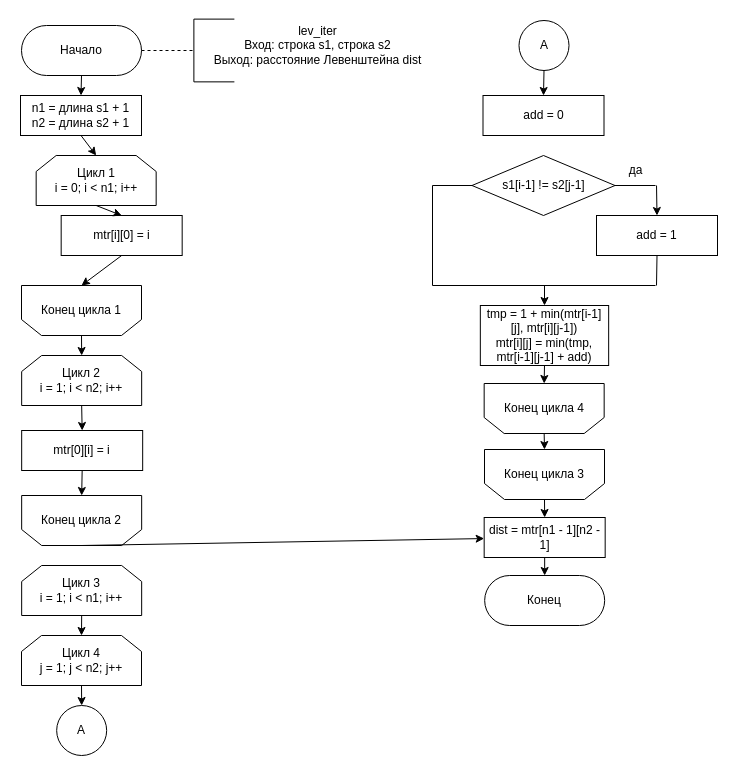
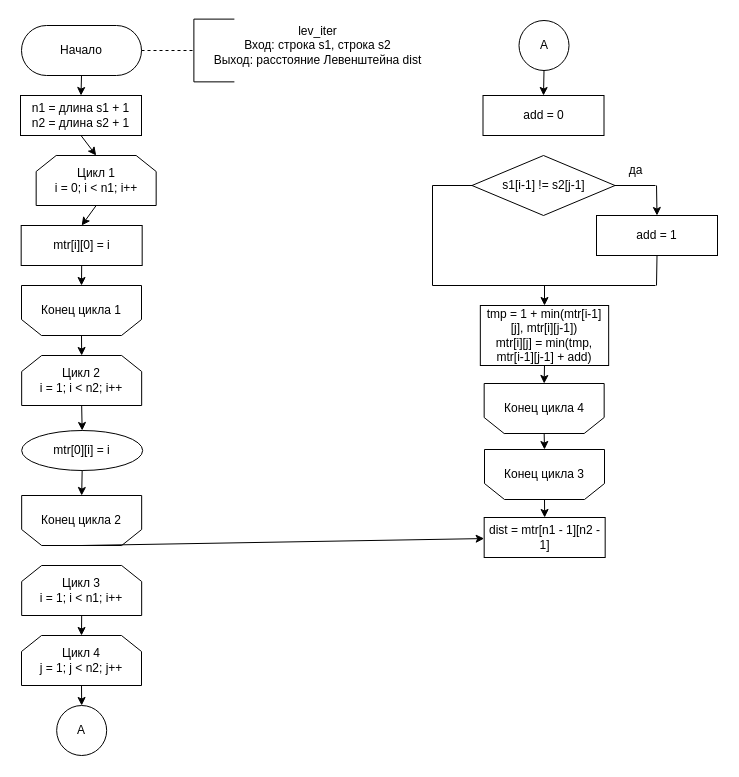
(122, 236) -> (82, 246)
(82, 451) -> (82, 451)
(545, 563) -> none
(545, 601) -> none
